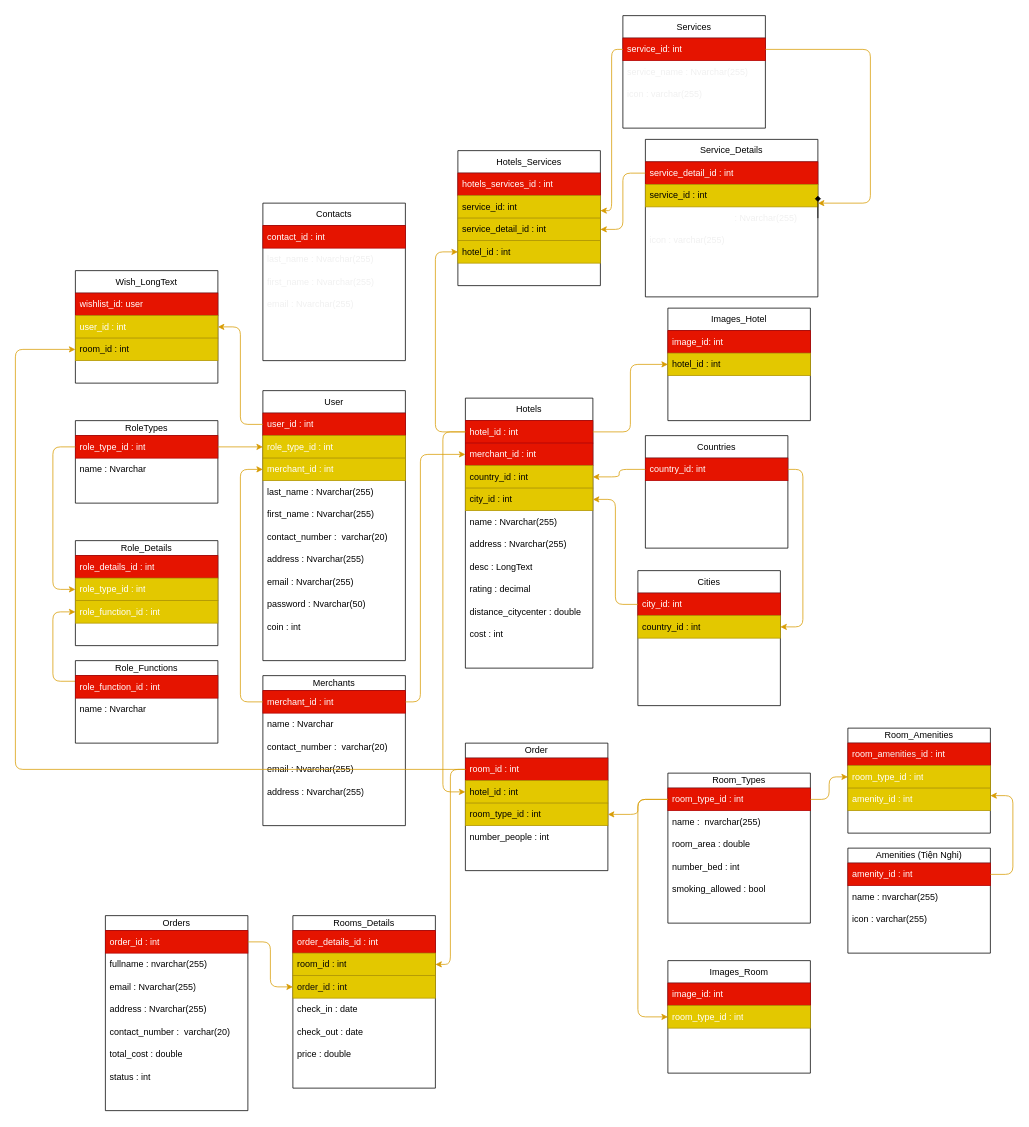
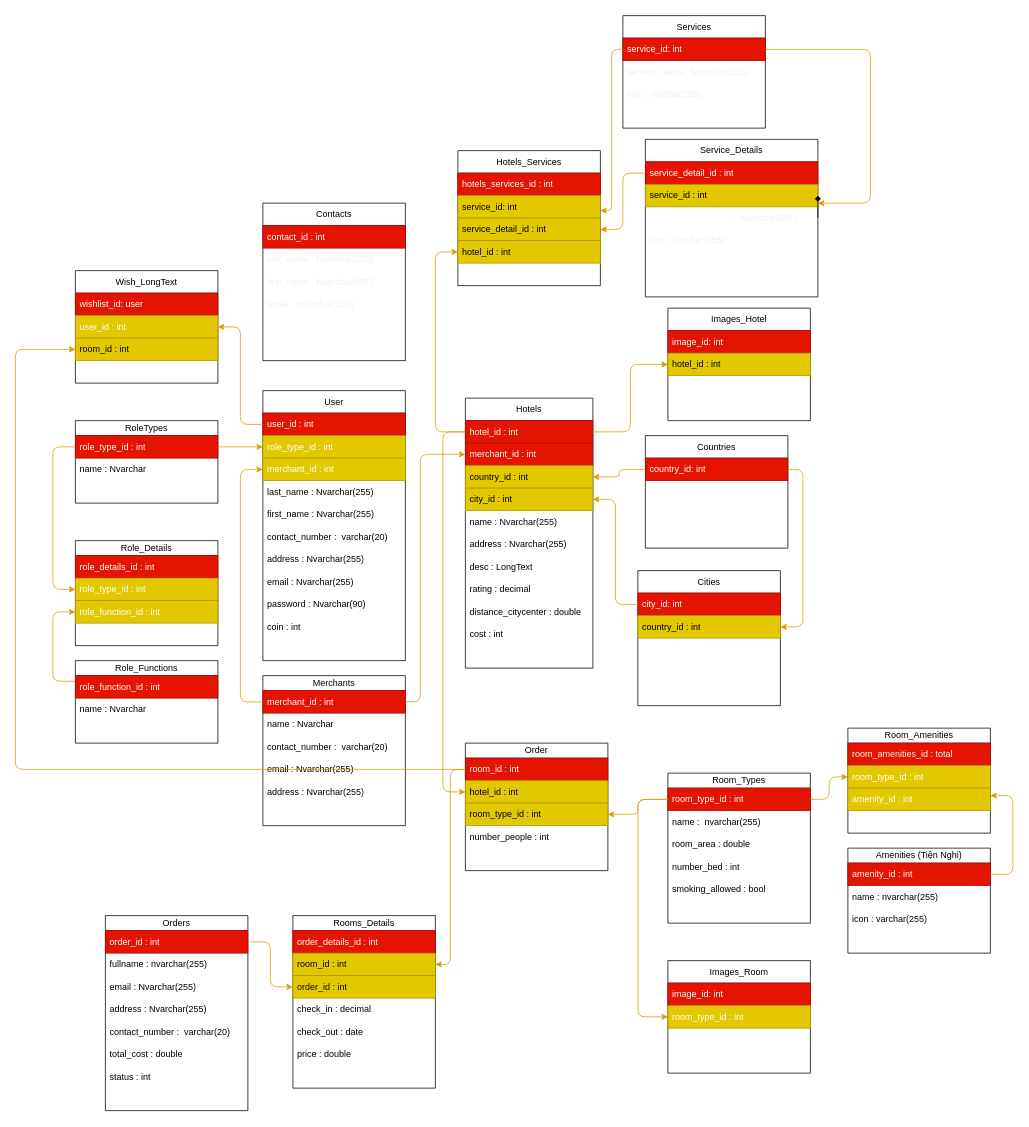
(322, 604) -> (322, 604)
(902, 754) -> (907, 754)
(330, 1009) -> (336, 1009)
